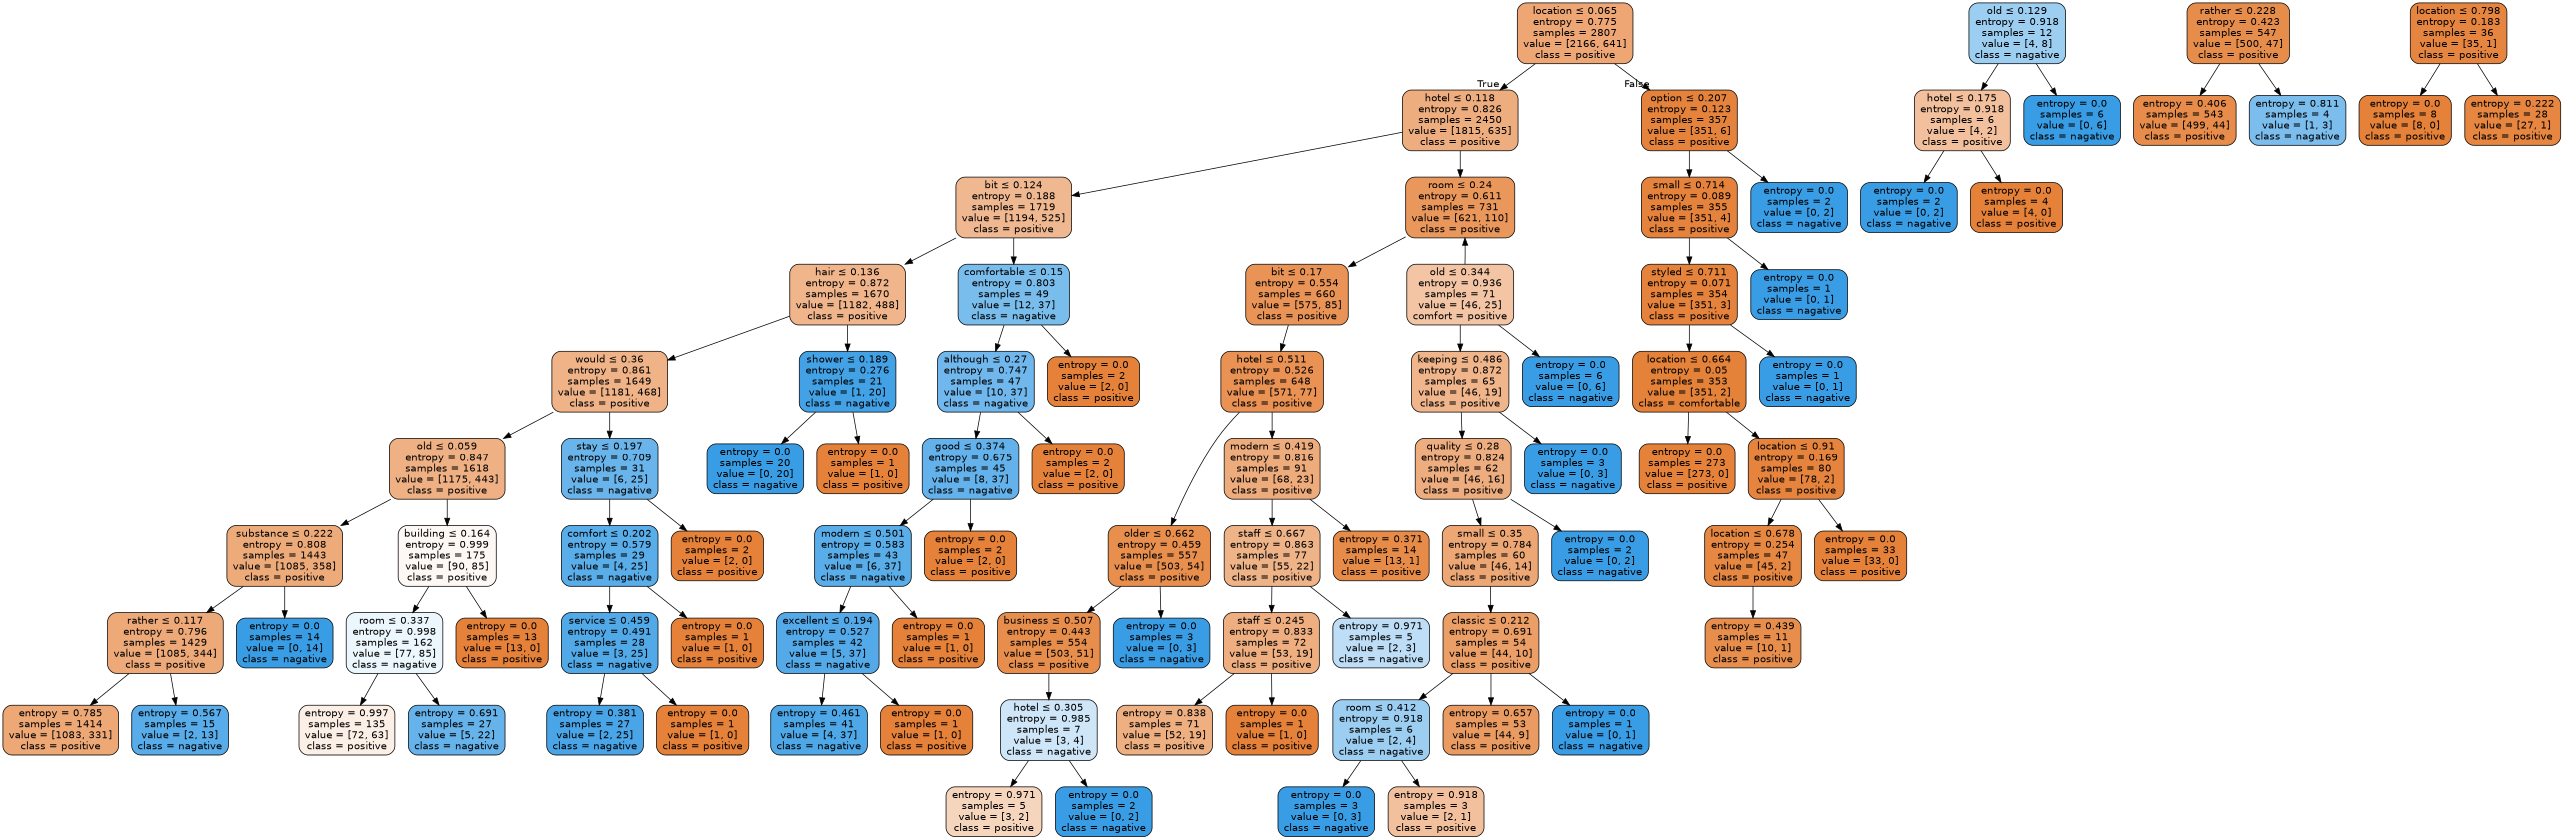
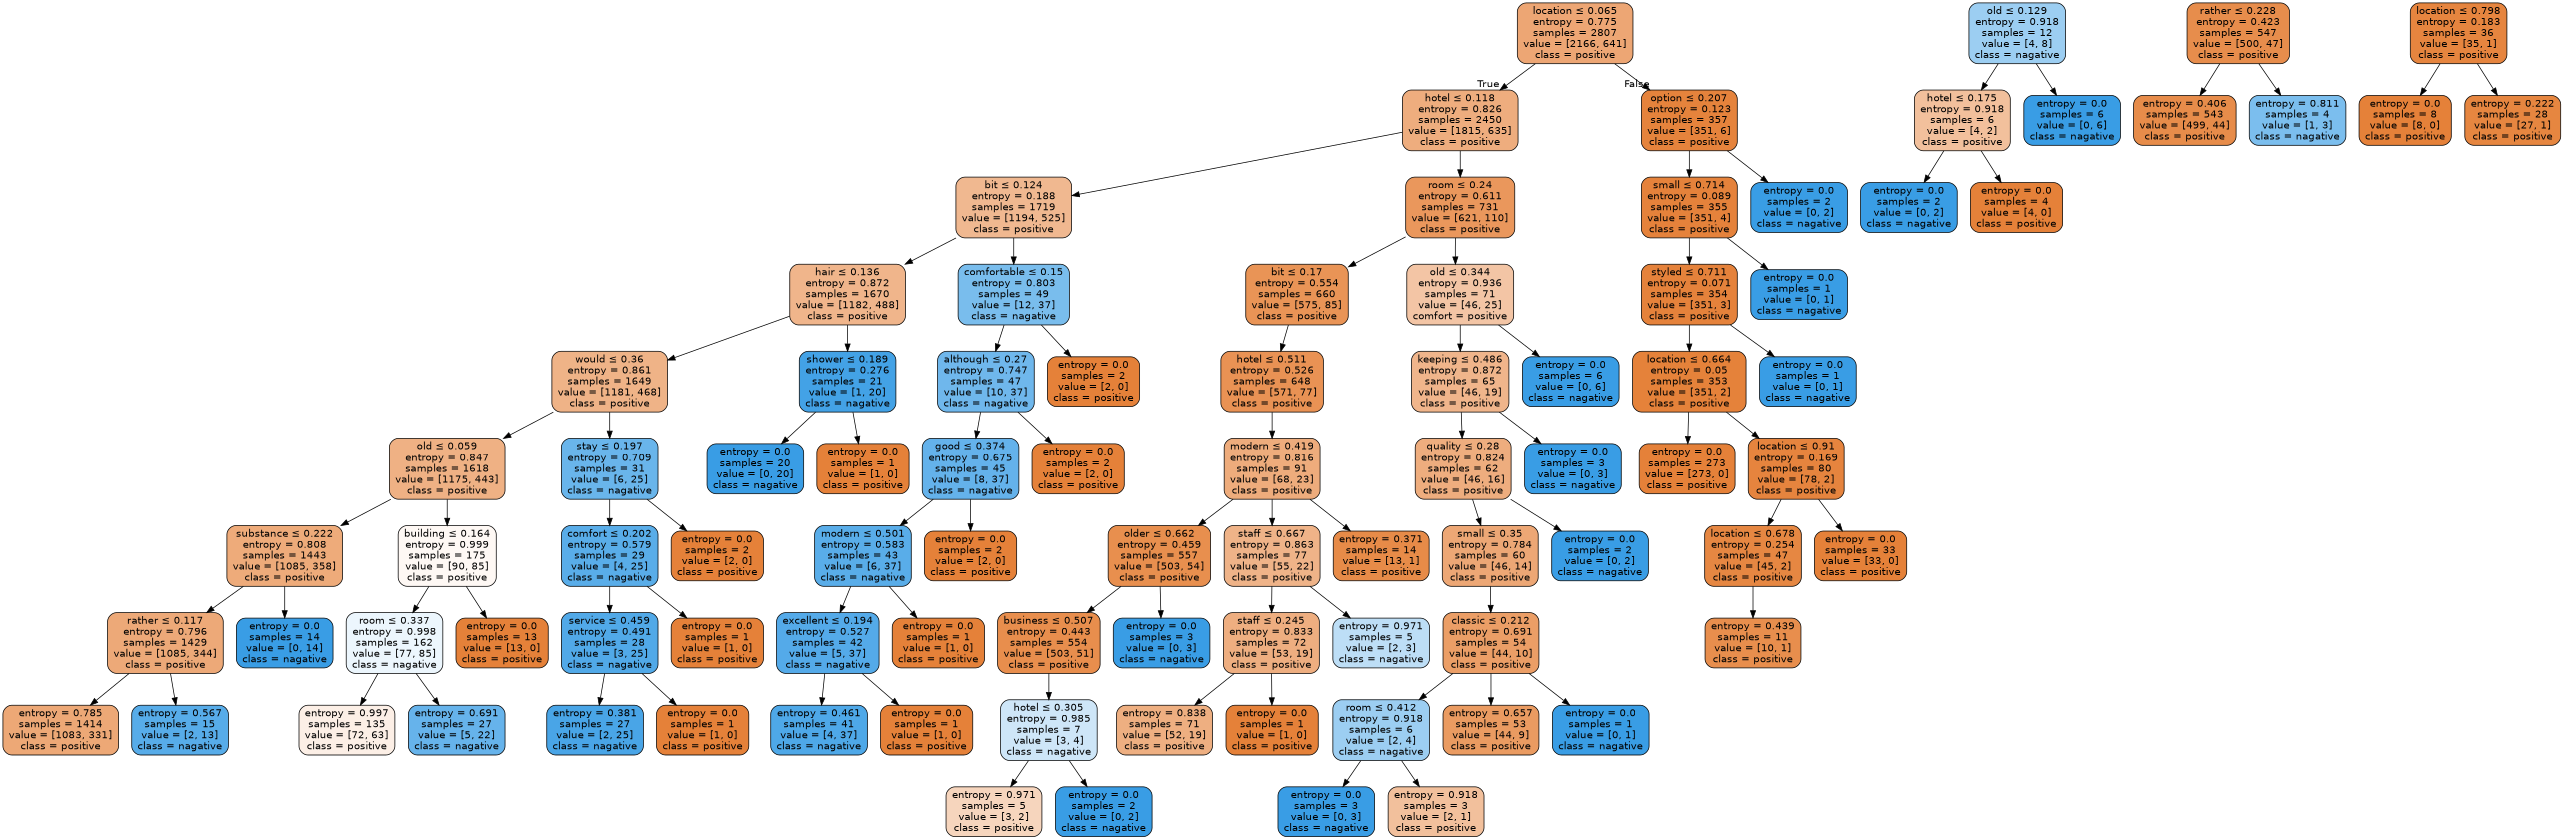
(1465, 255) -> (1455, 247)
(1689, 403) -> (1689, 403)
(1202, 462) -> (1219, 510)
